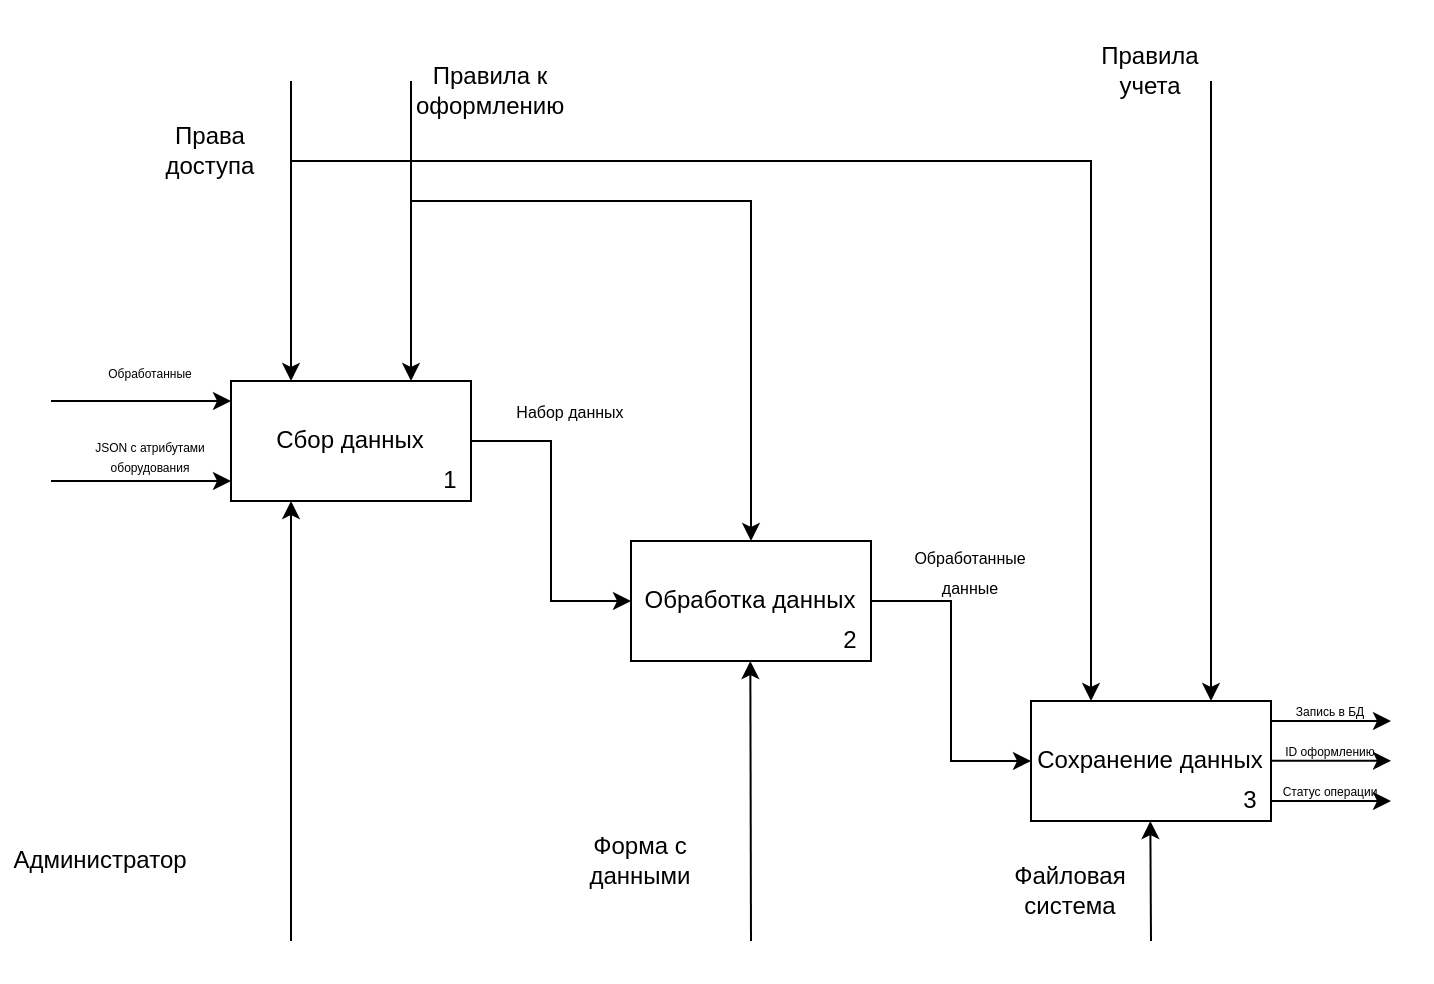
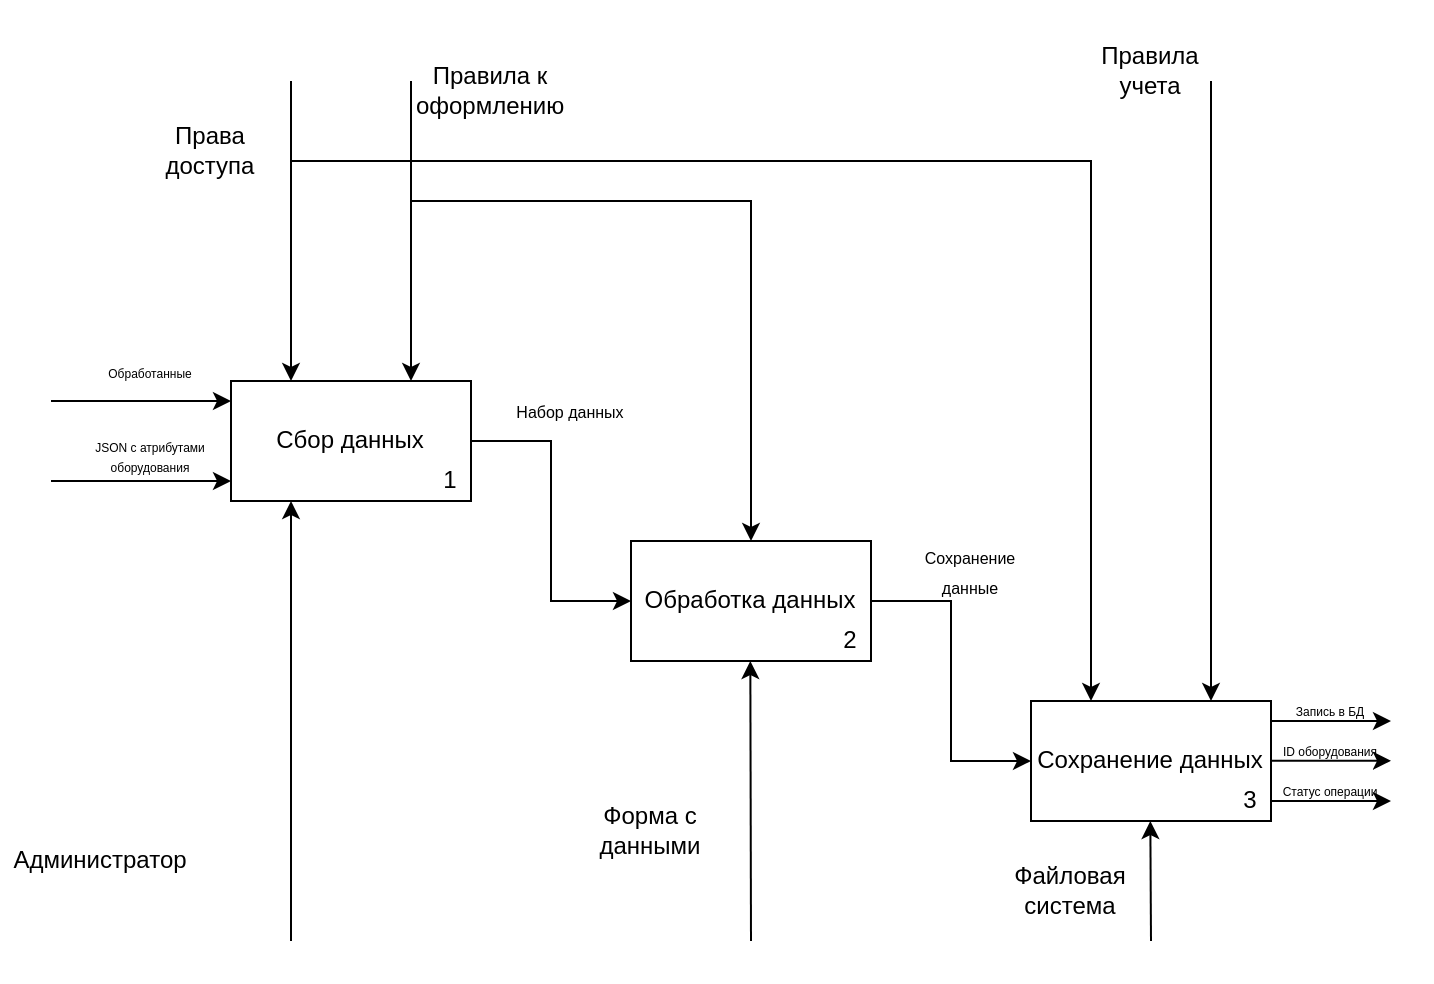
(971, 571) -> (971, 571)
(1331, 751) -> (1331, 751)
(641, 861) -> (651, 831)
